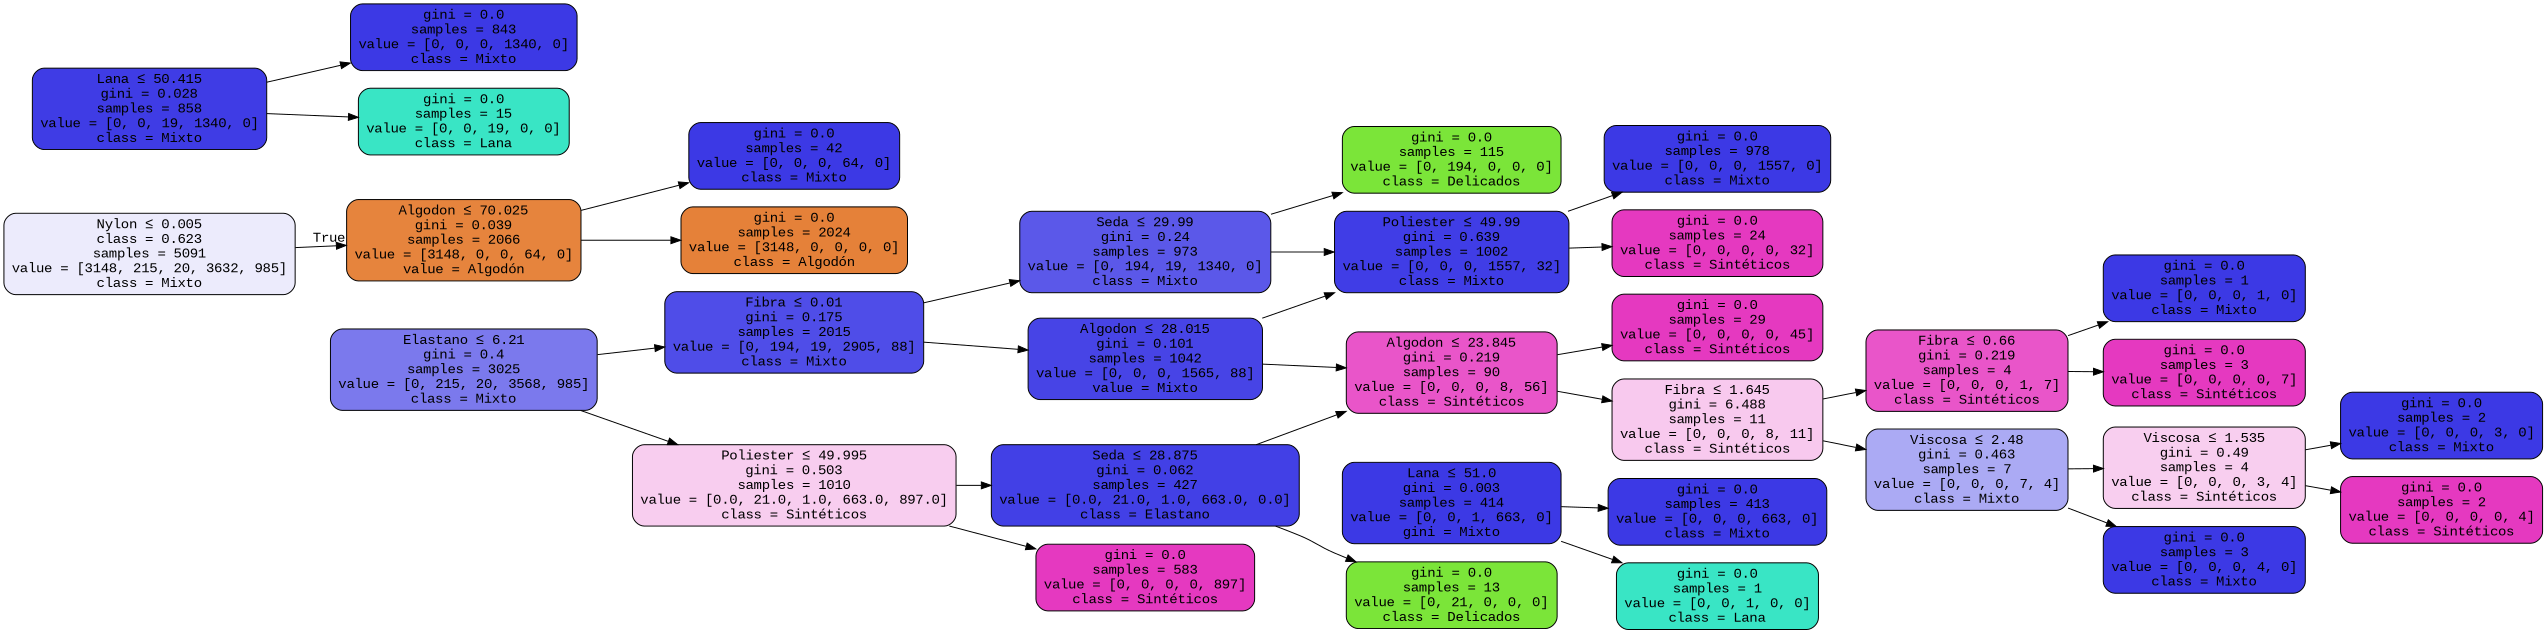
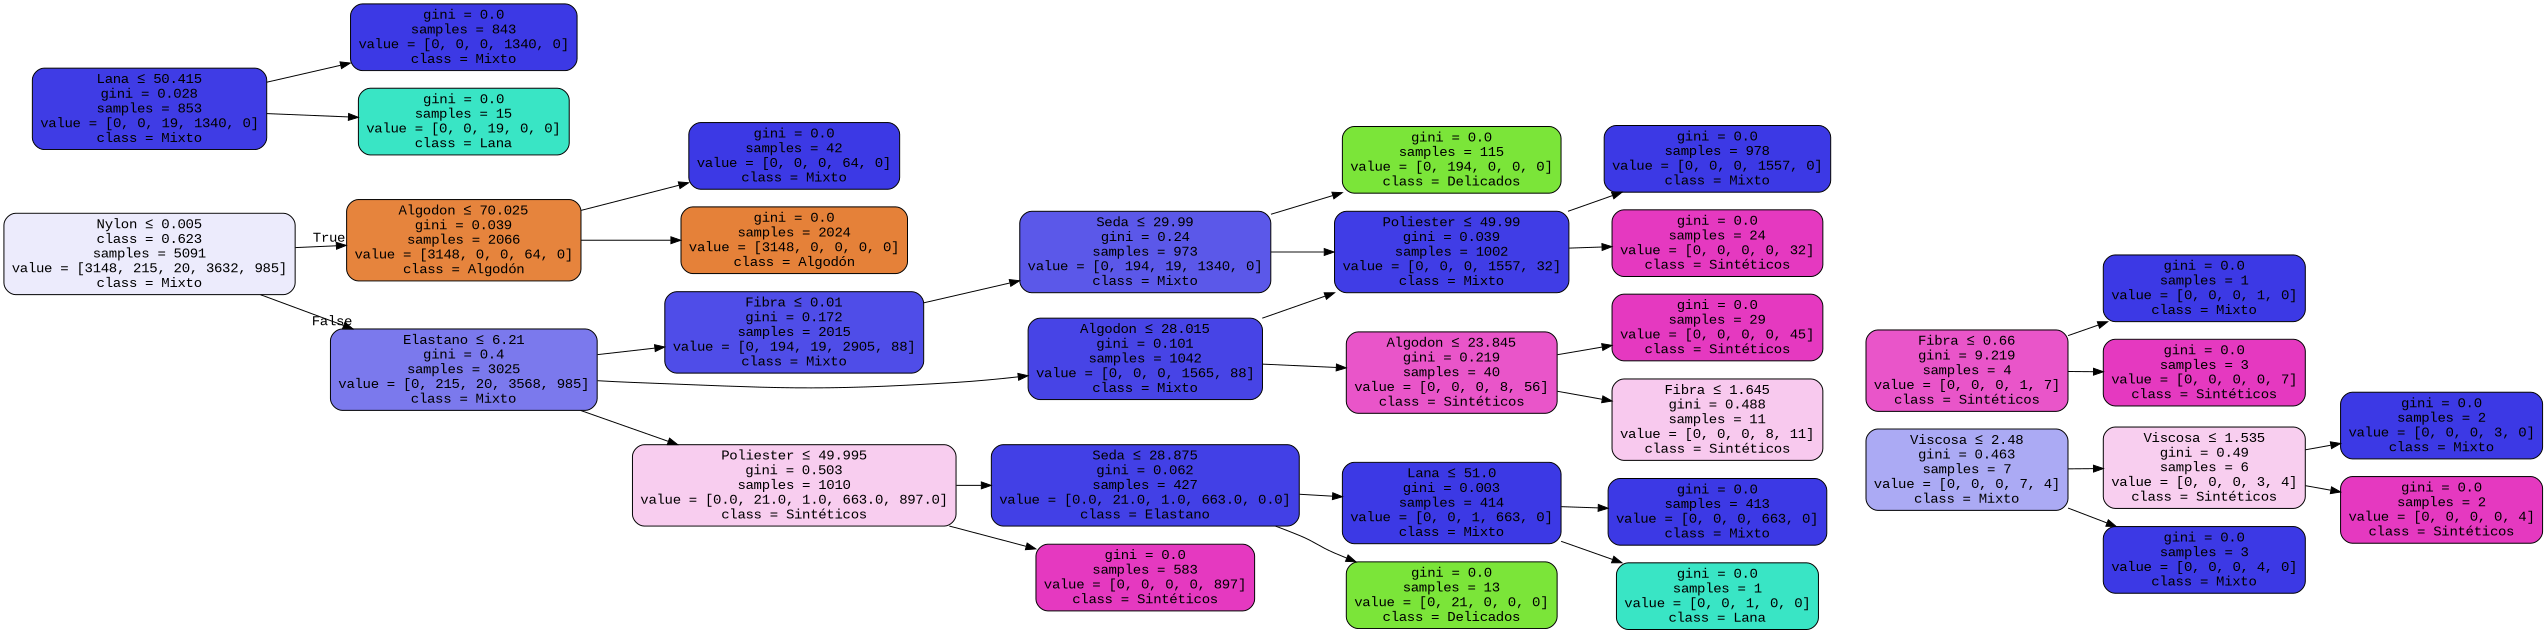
(150, 108) -> (150, 108)
(1452, 237) -> (1452, 237)
(464, 269) -> (464, 269)
none -> (302, 310)
(794, 317) -> (794, 317)
(971, 346) -> (808, 388)
(1967, 355) -> (1967, 355)
(1452, 372) -> (1452, 372)
(1145, 388) -> (1145, 388)
(1839, 396) -> none
(1717, 404) -> (1717, 404)
(1296, 430) -> (1316, 495)
(1839, 444) -> none
(2204, 467) -> (2204, 467)
(1452, 532) -> (1452, 532)
